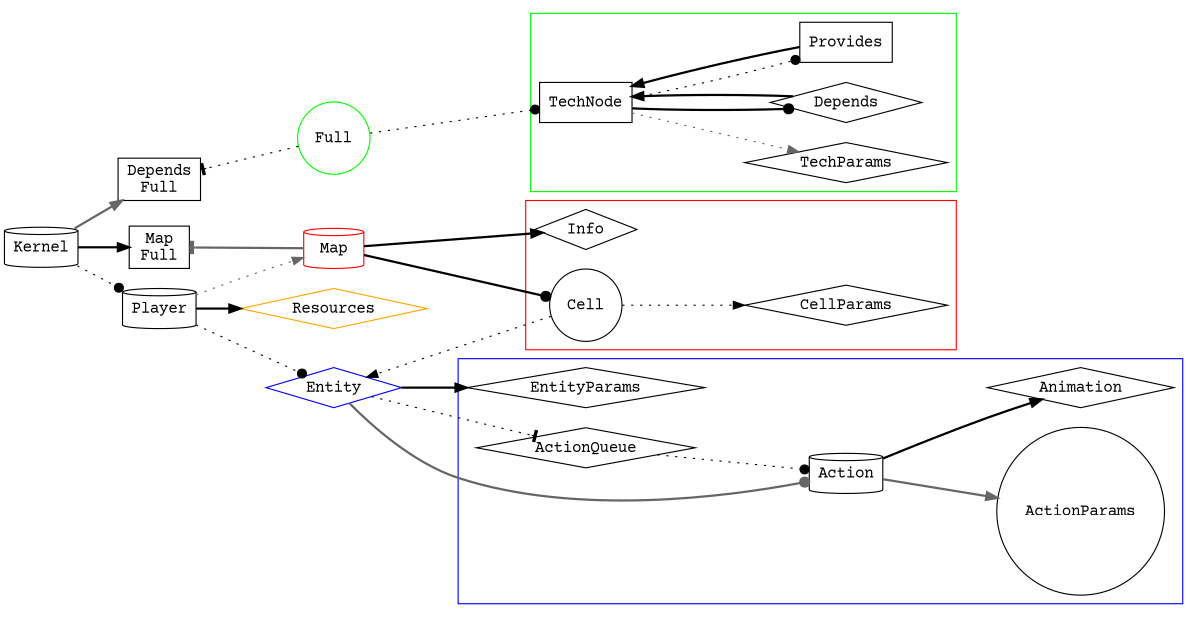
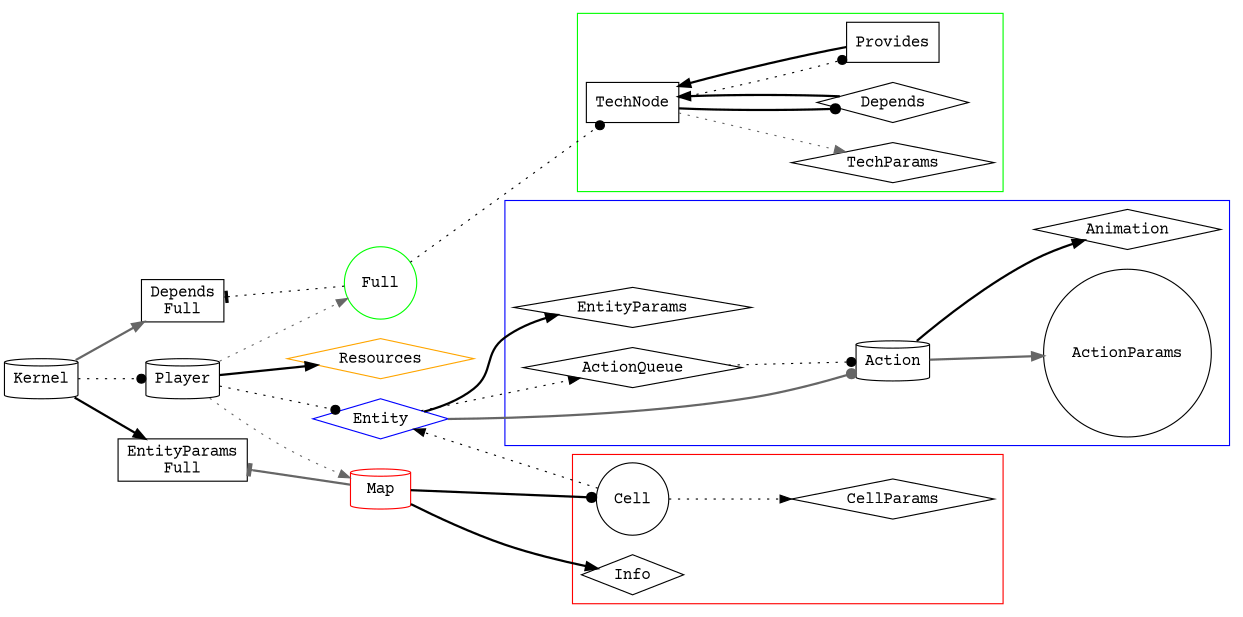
(159, 247) -> (183, 460)
none -> (278, 332)
(447, 415) -> (495, 396)
